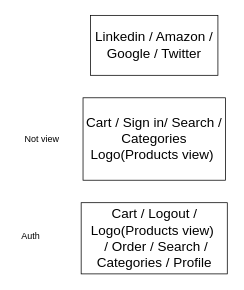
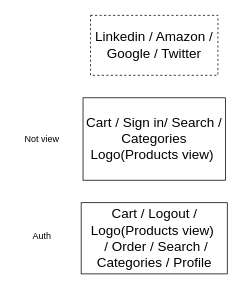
(154, 45) -> (154, 45)
(30, 237) -> (42, 237)
